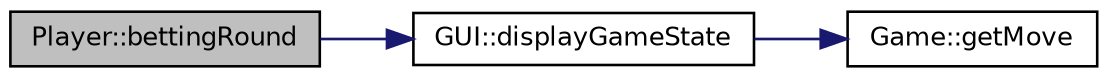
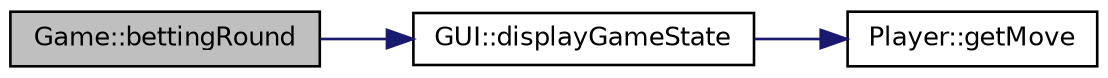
(165, 39) -> (165, 39)
(972, 39) -> (972, 39)
